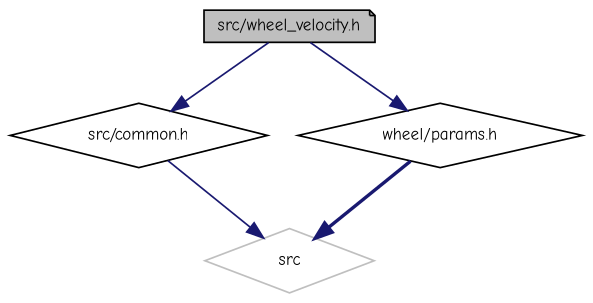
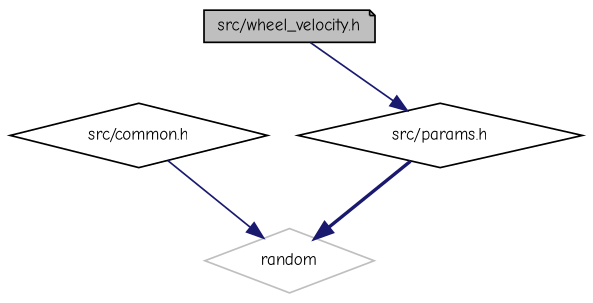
(227, 72) -> none
(440, 135) -> (440, 135)
(290, 261) -> (290, 261)
